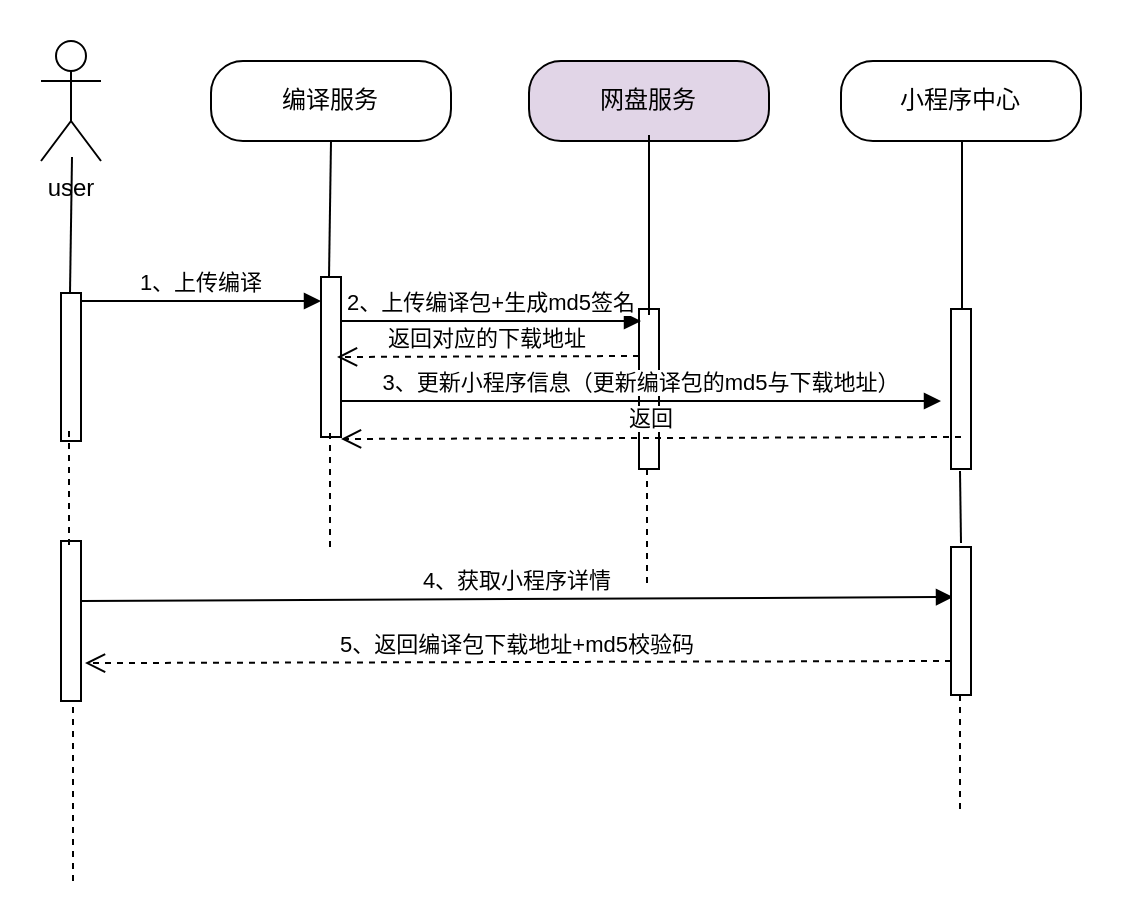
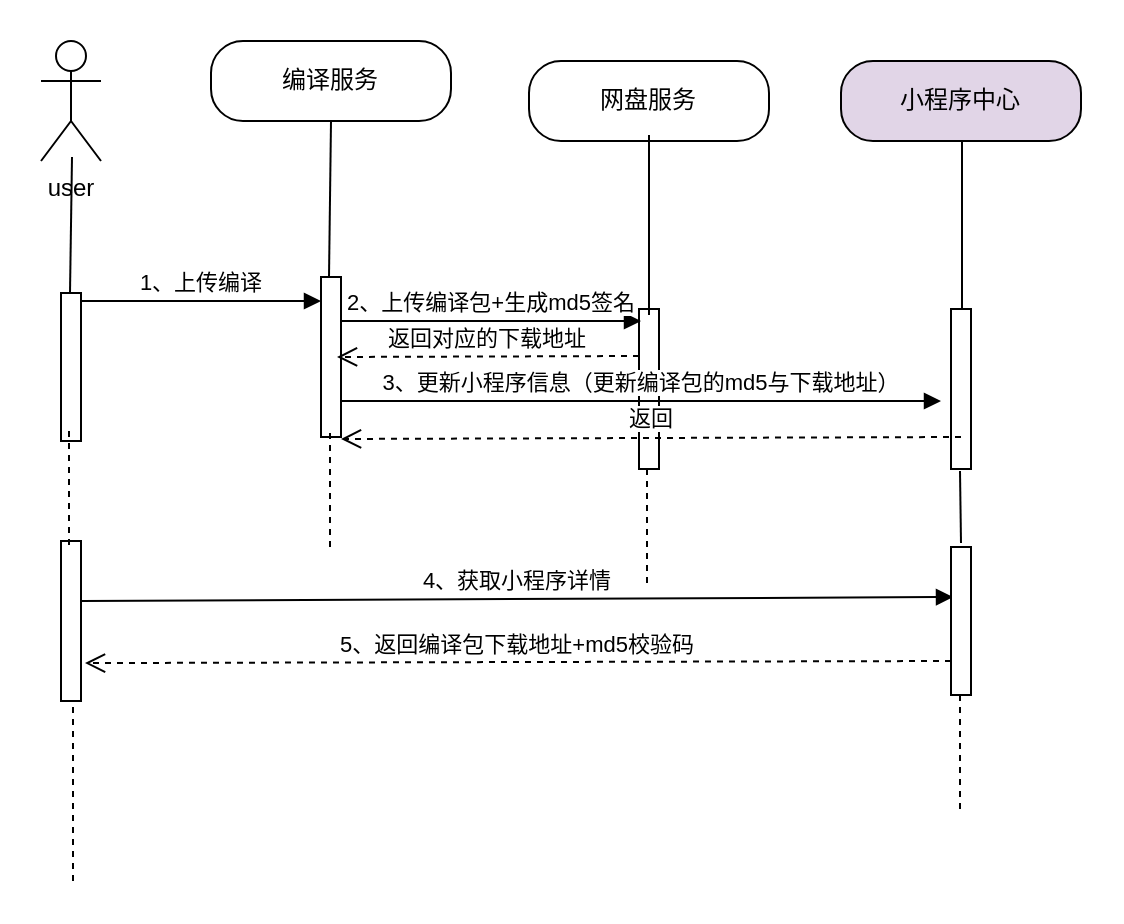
(331, 101) -> (331, 81)
(649, 101) -> (649, 101)
(961, 101) -> (961, 101)
